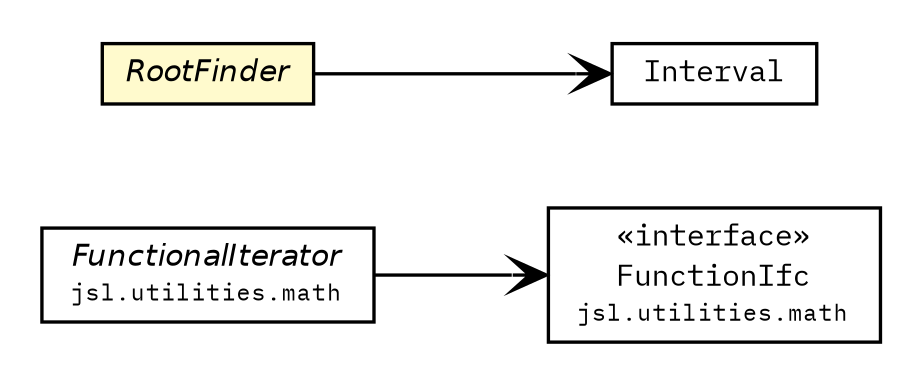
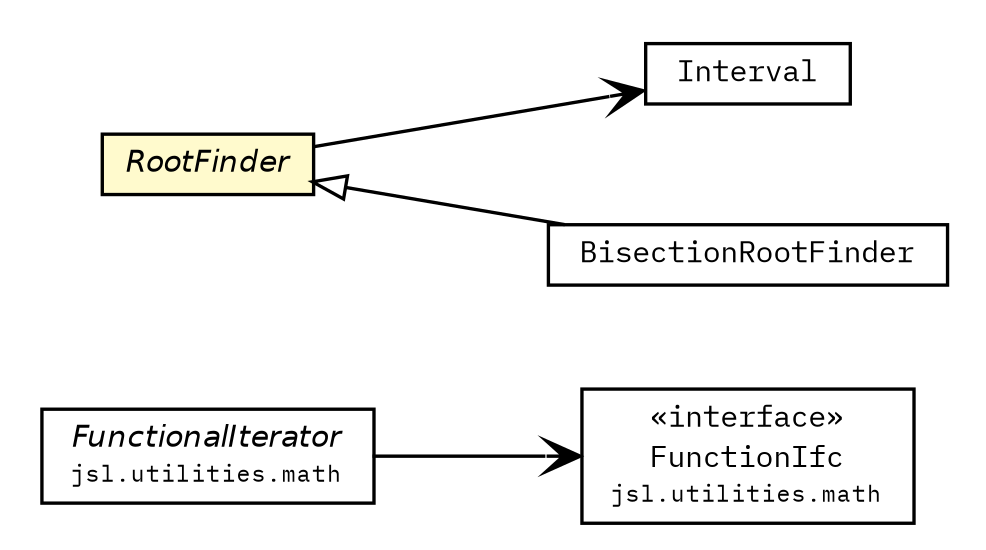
none -> (746, 255)
